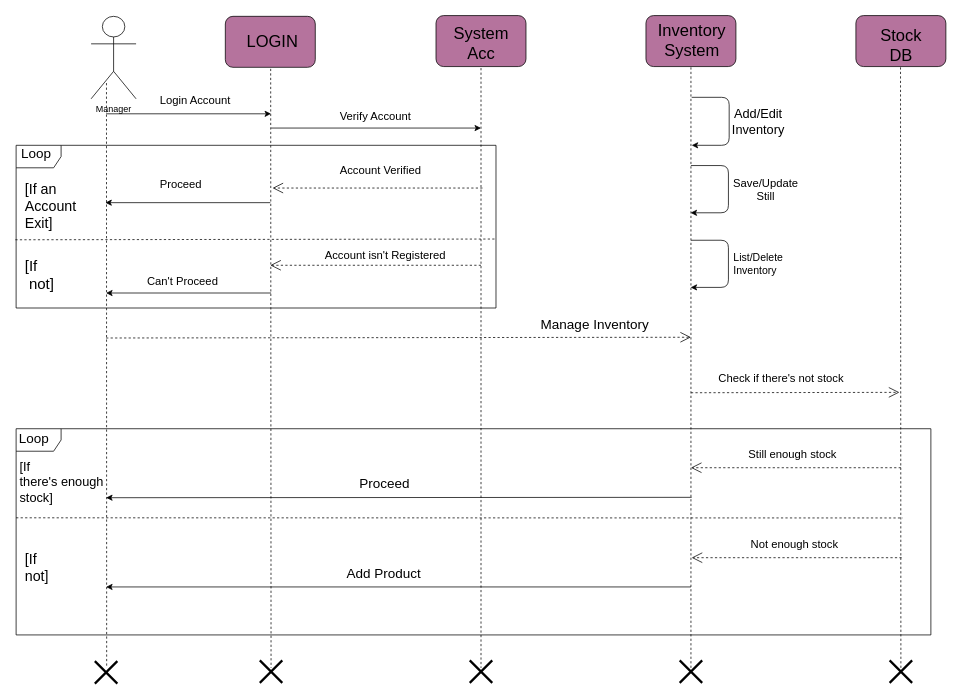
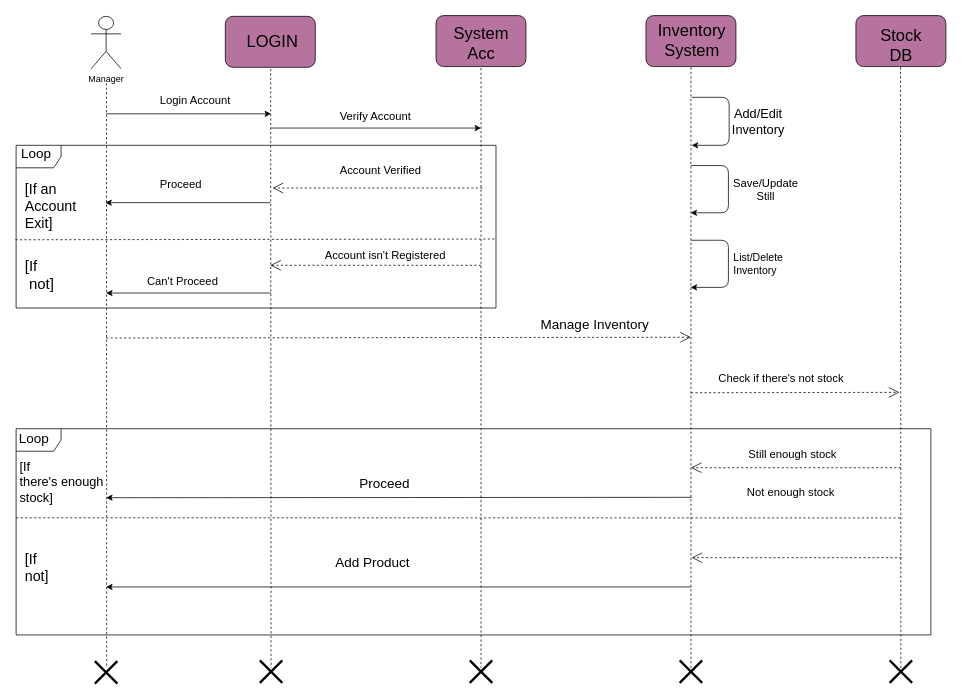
(114, 57) -> (106, 42)
(798, 543) -> (795, 491)
(383, 572) -> (371, 561)
